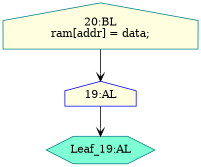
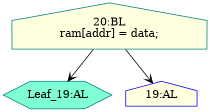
(101, 117) -> (83, 62)
